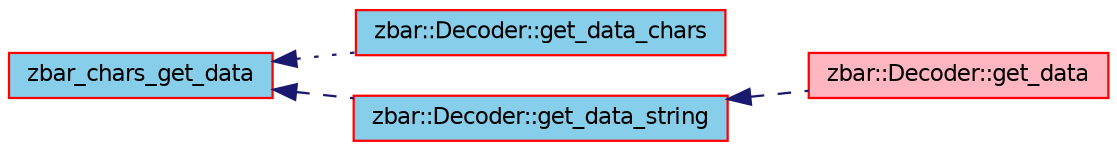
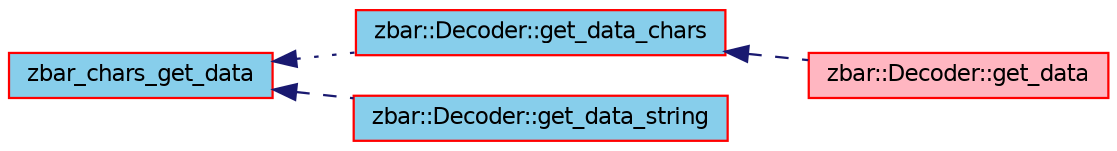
(780, 94) -> (778, 57)
